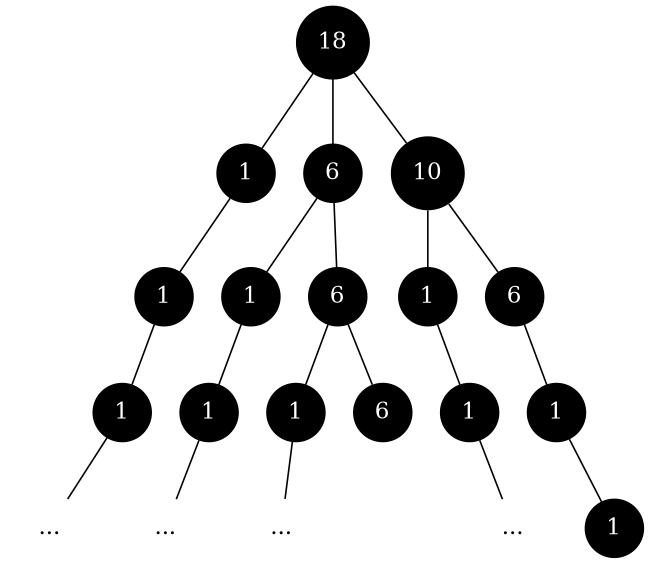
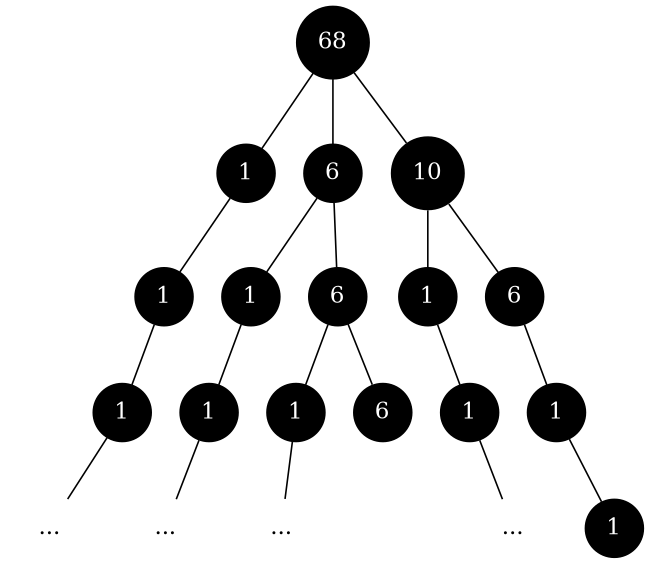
(333, 43) -> (333, 43)
